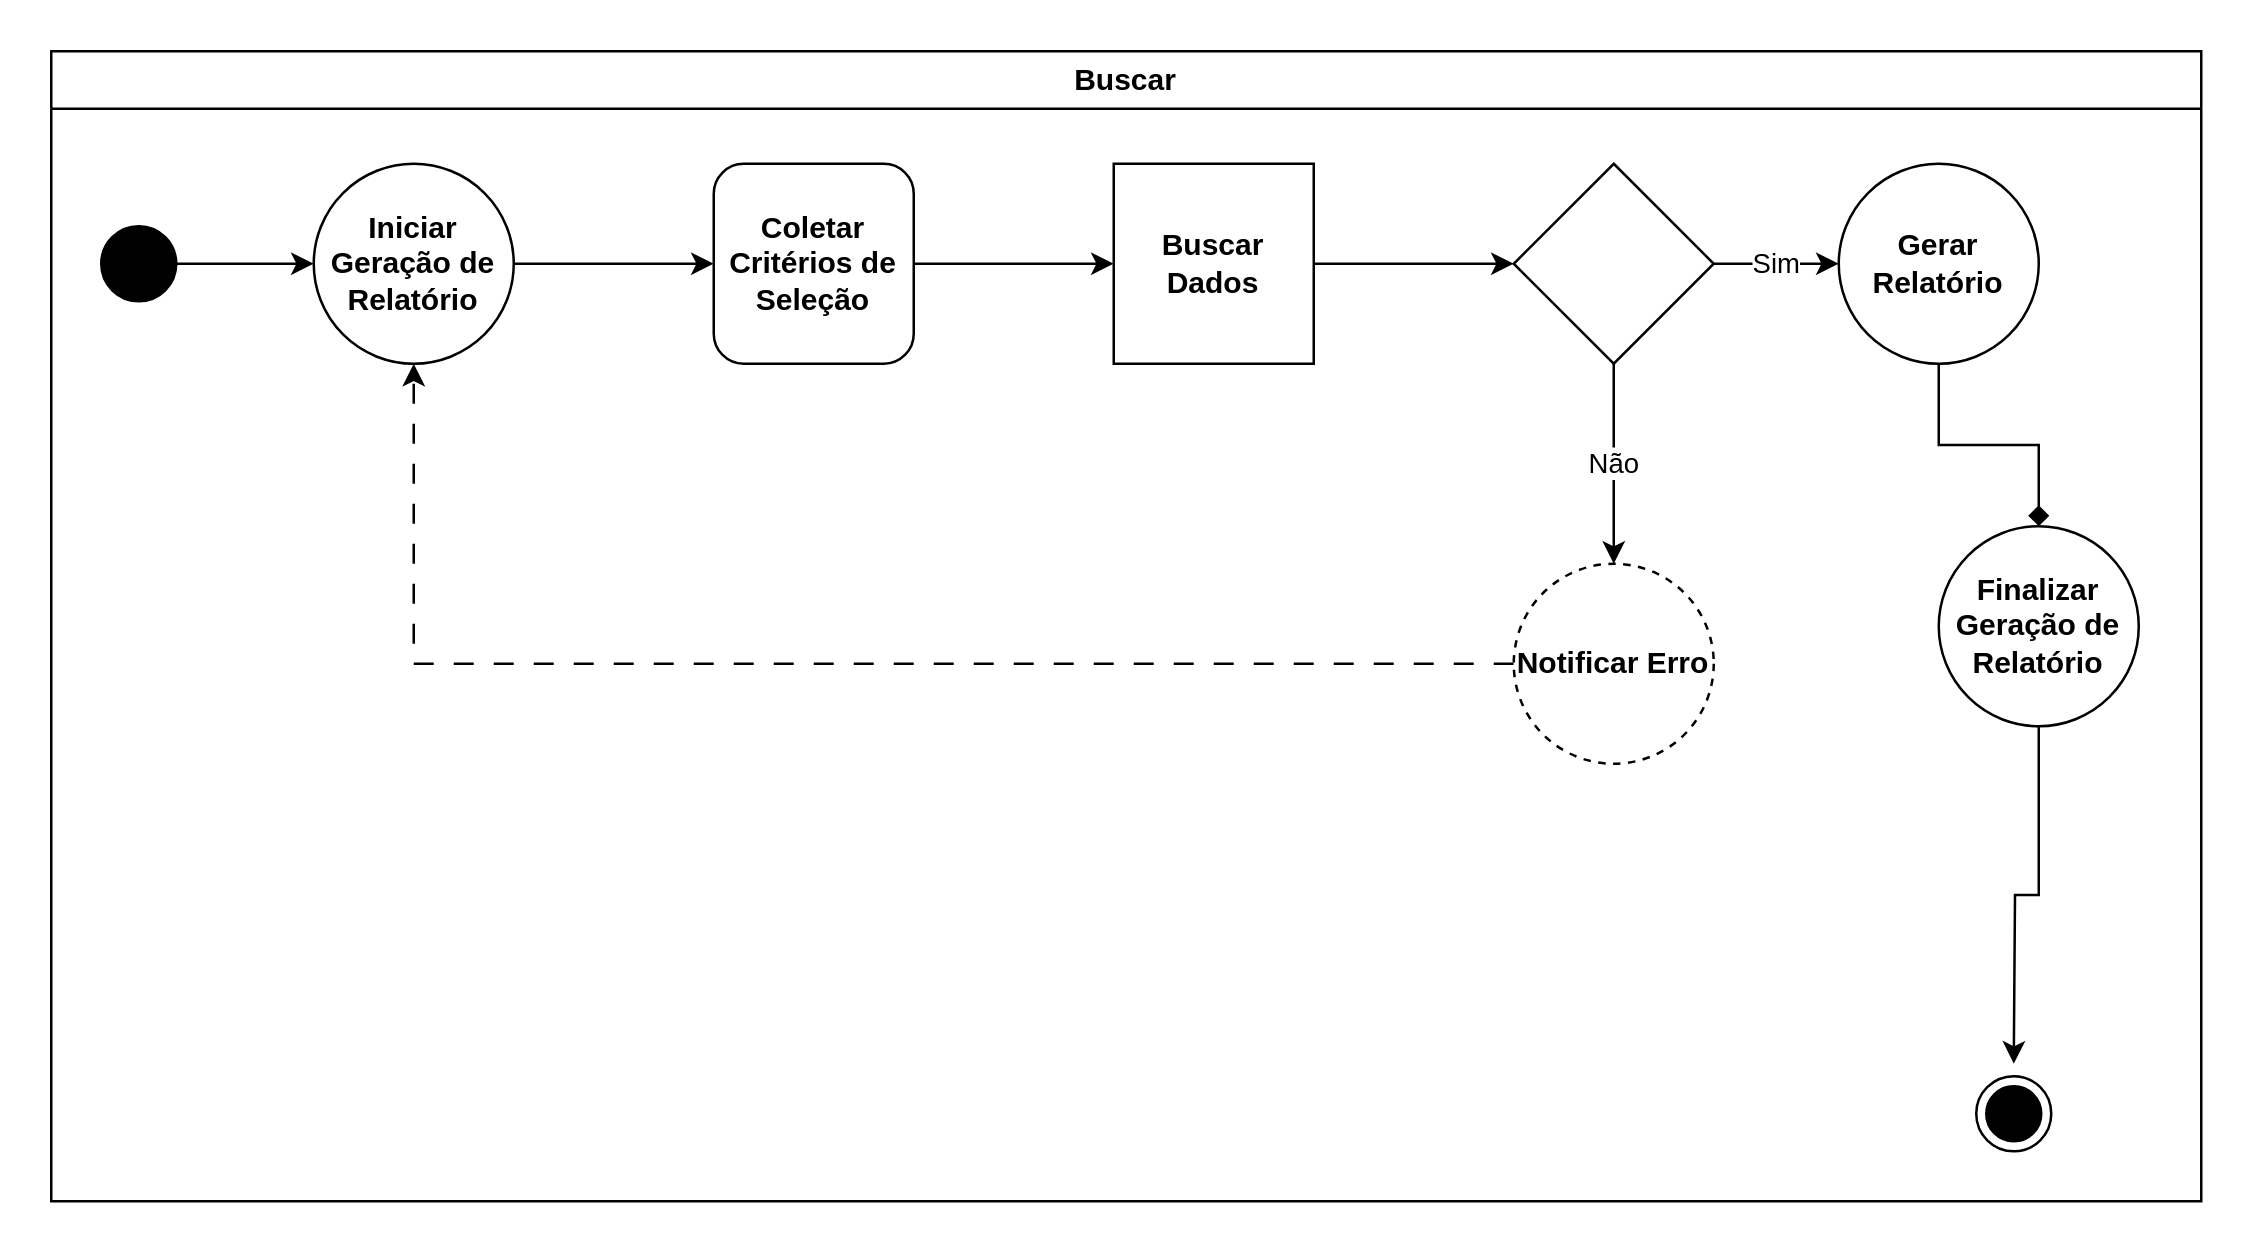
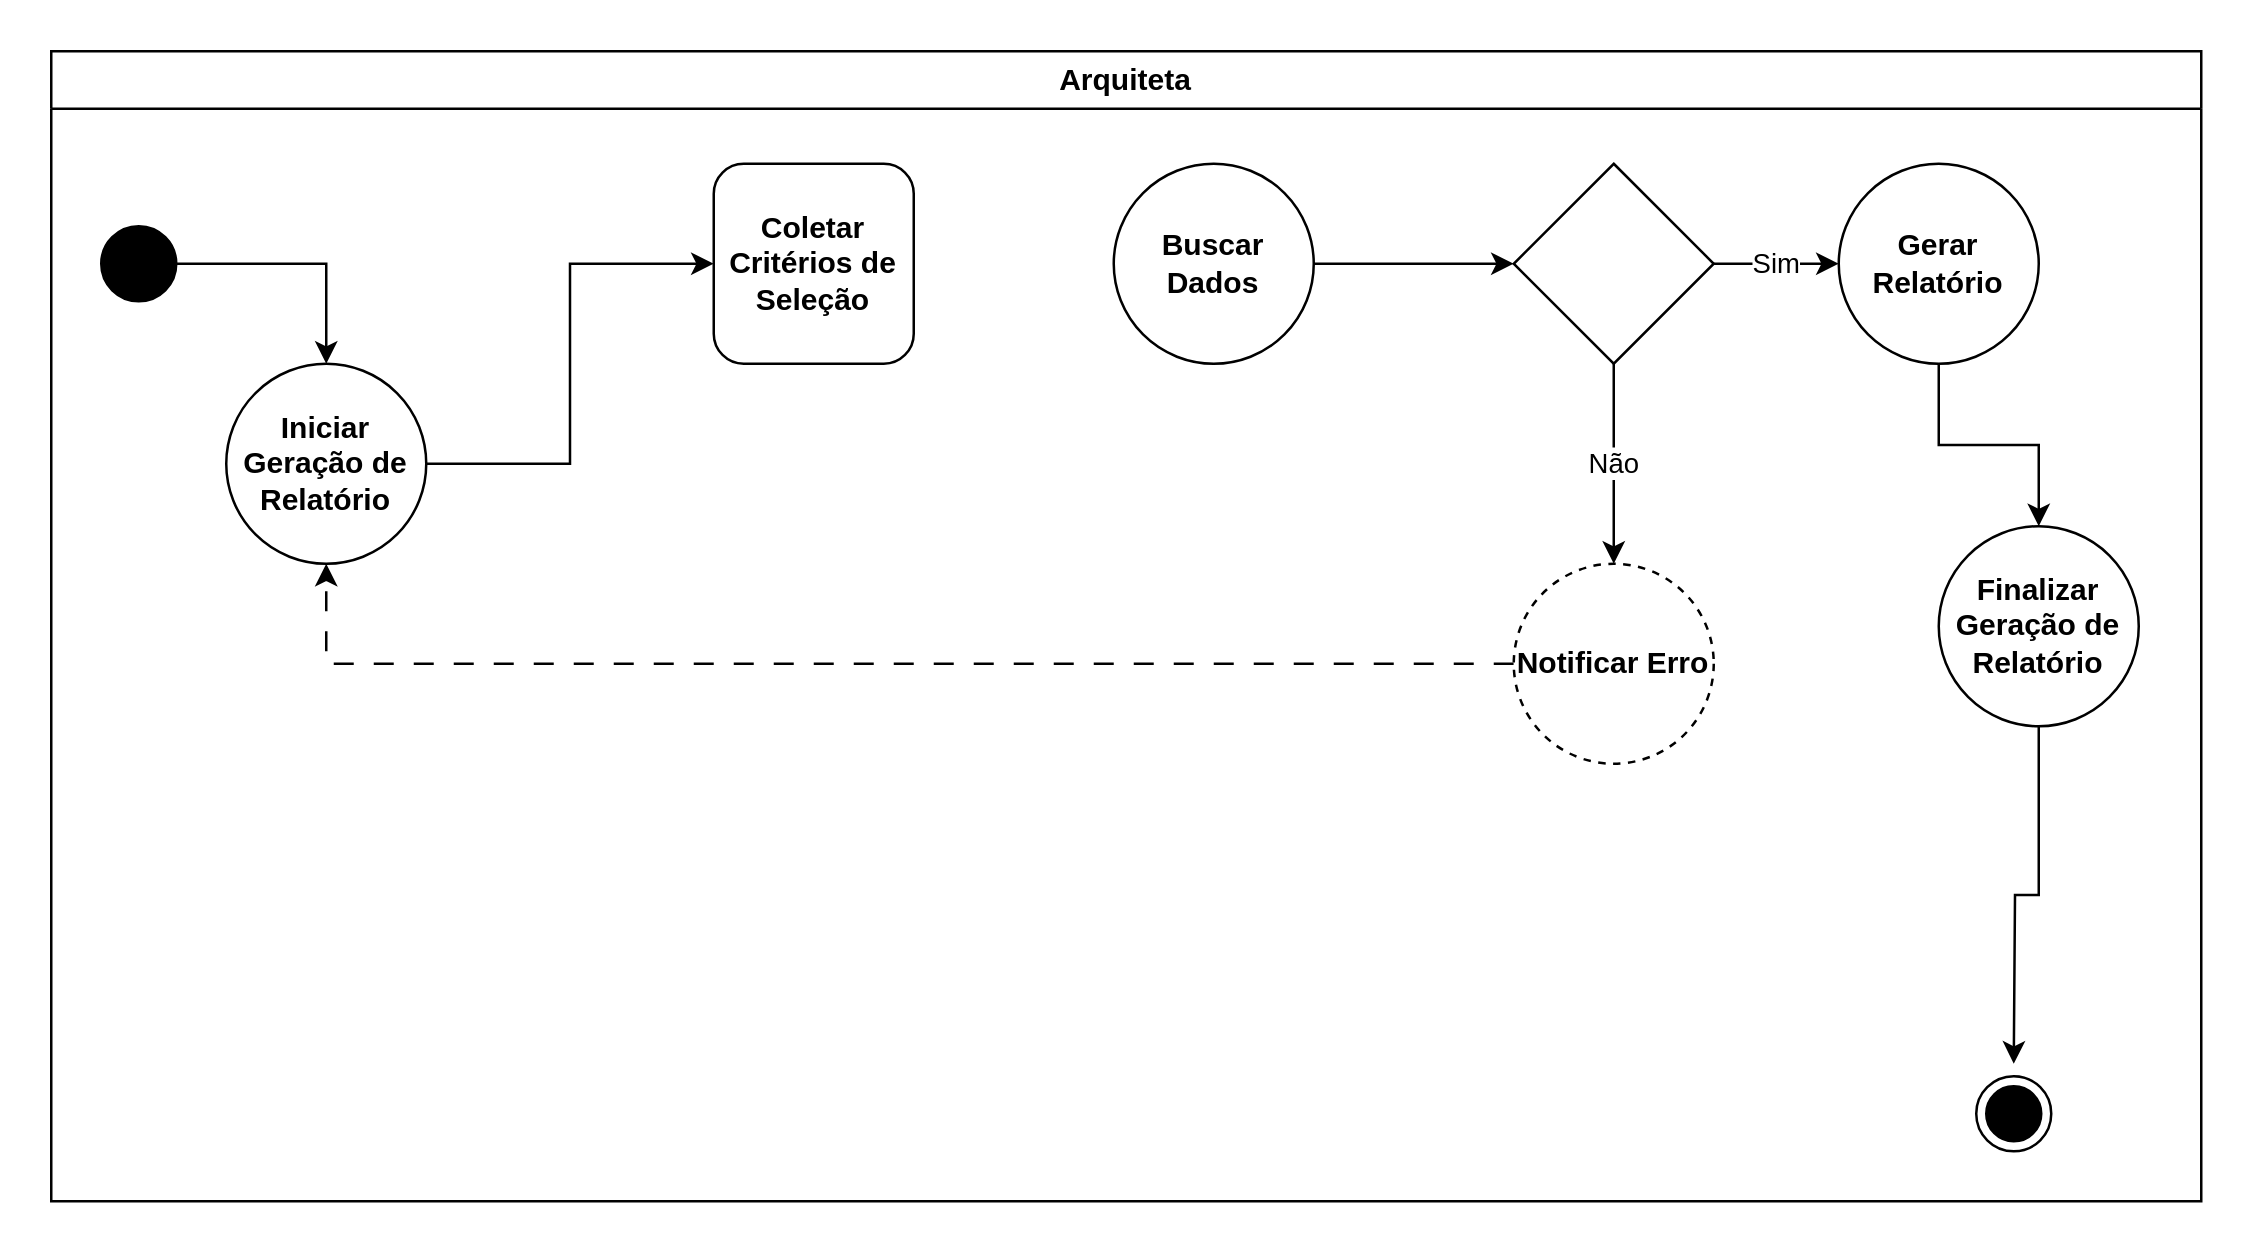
(1126, 81) -> (1126, 81)
(414, 264) -> (326, 464)
(1006, 264) -> none
(1214, 264) -> (1214, 264)
(2039, 506) -> (2039, 507)
